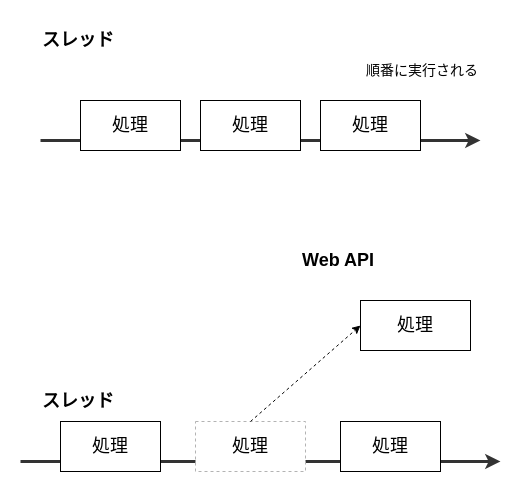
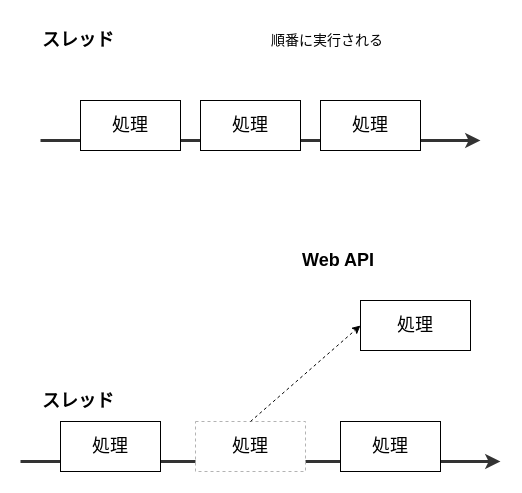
(401, 71) -> (306, 41)
